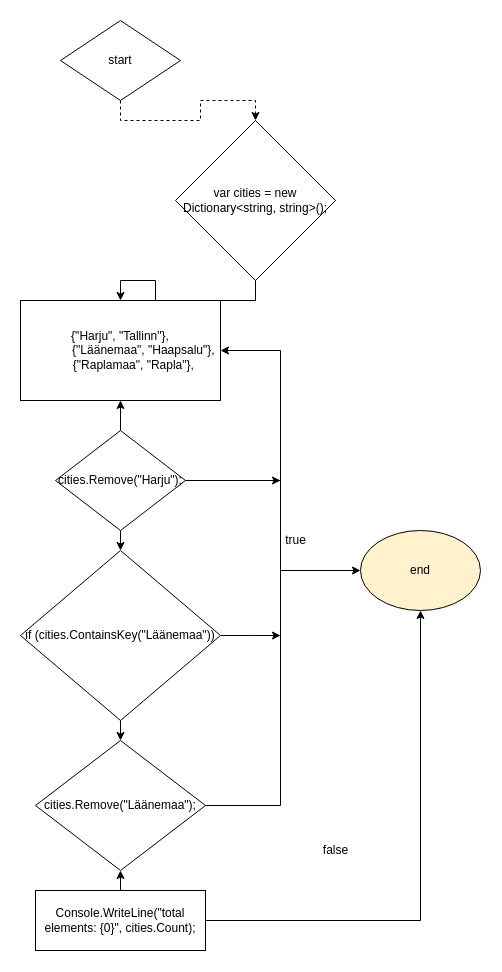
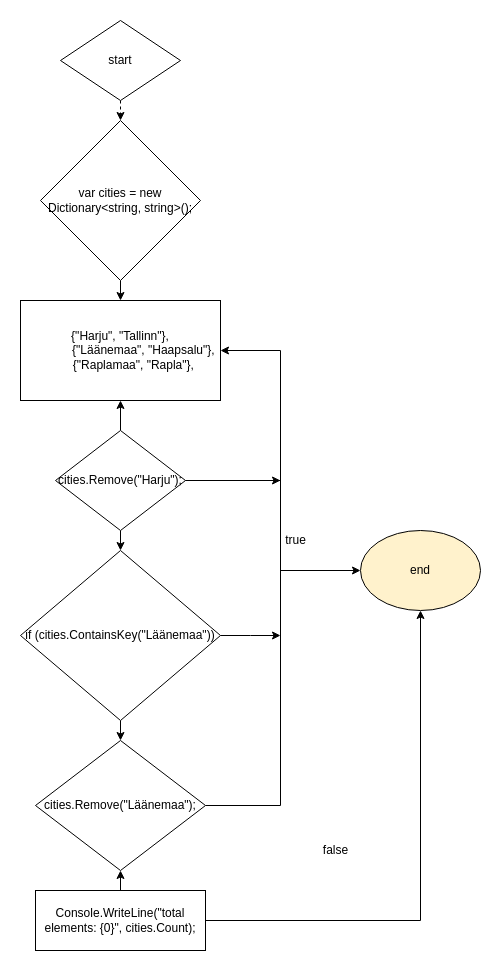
(256, 201) -> (121, 201)
